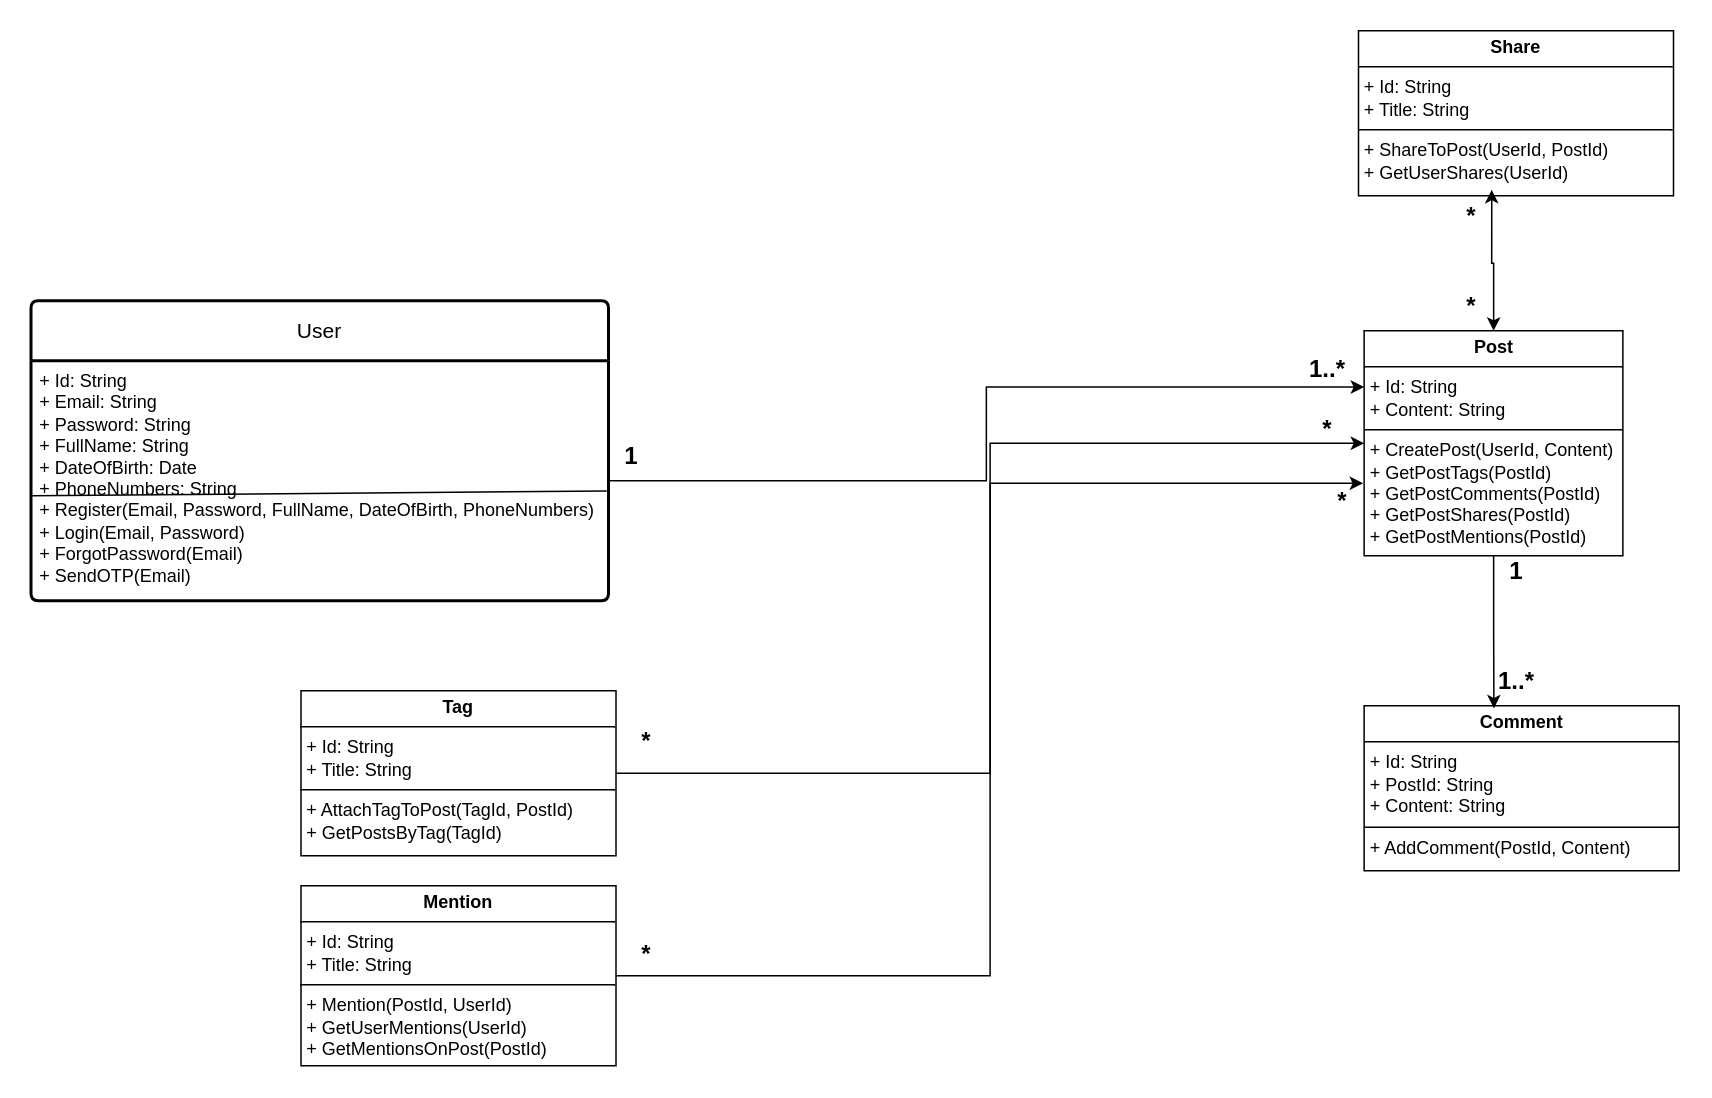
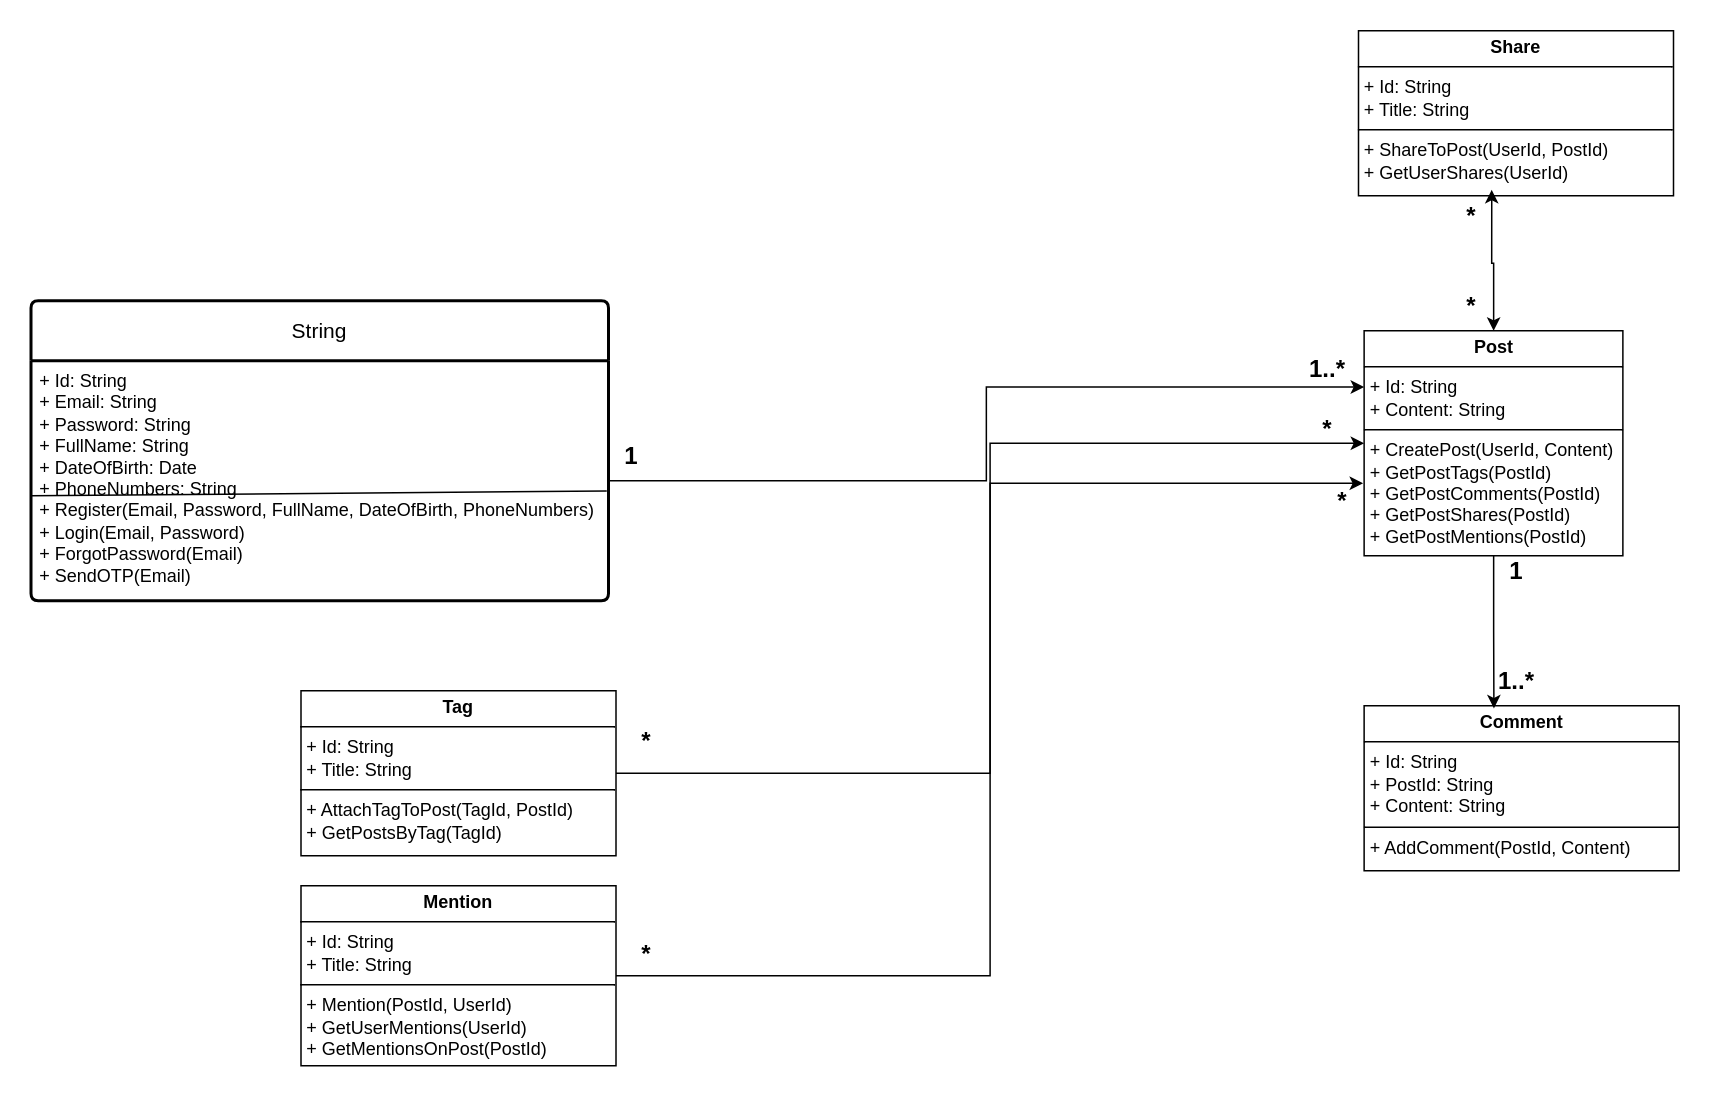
(320, 331) -> (320, 331)
